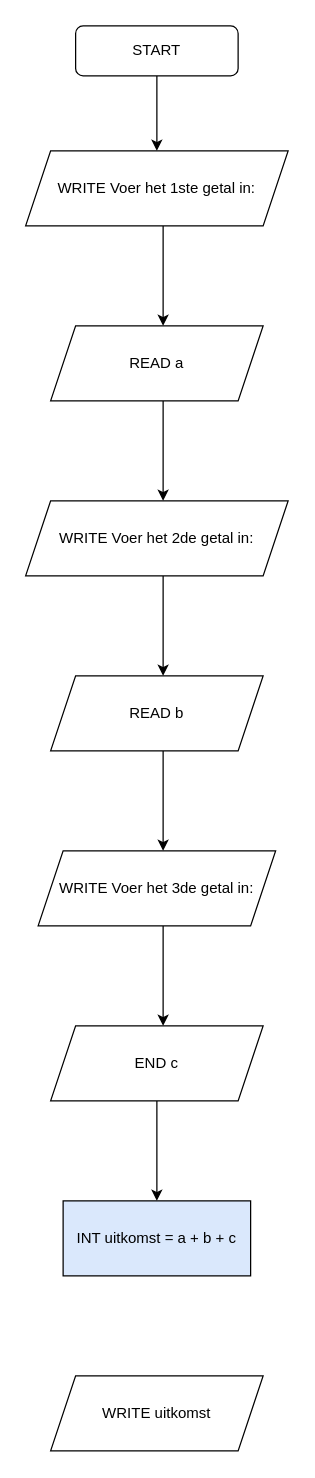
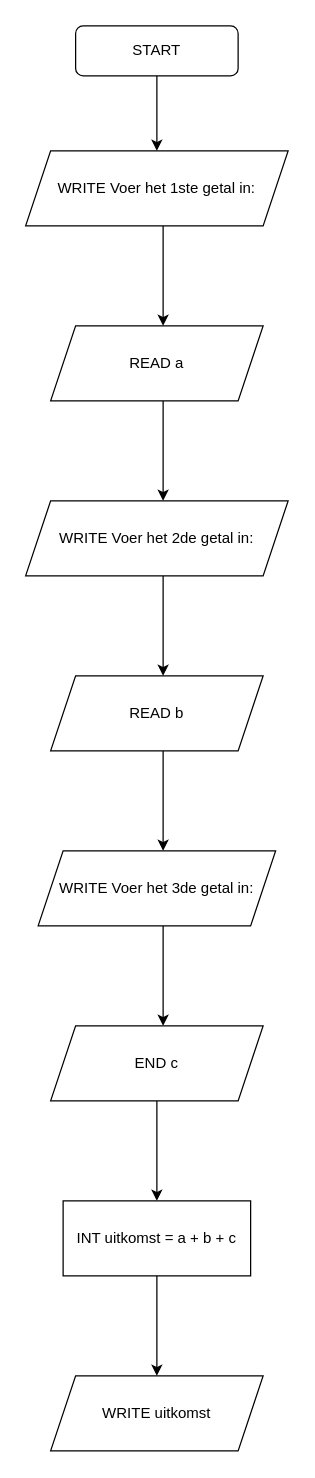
(157, 1238) -> (157, 1238)
none -> (157, 1322)
